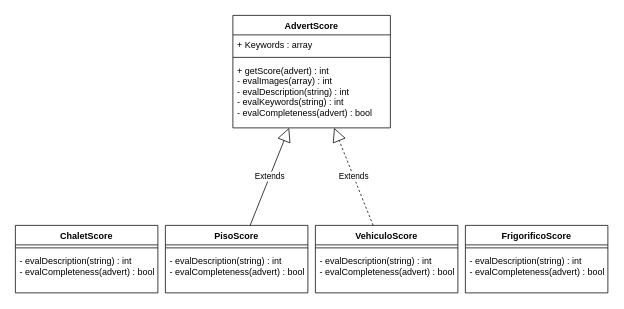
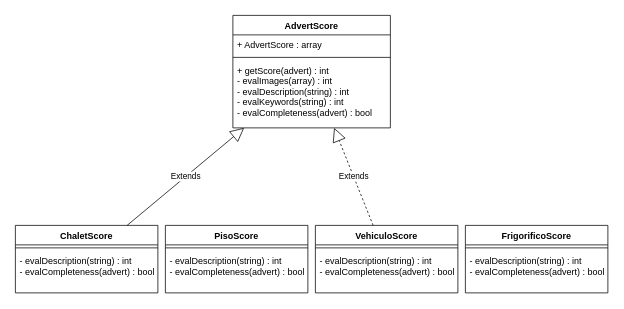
(278, 45) -> (285, 45)
none -> (180, 181)
(267, 183) -> none
